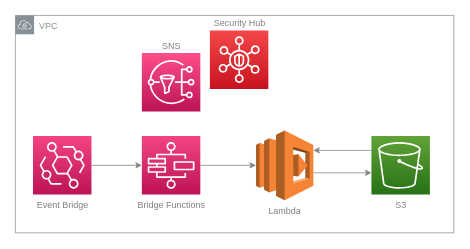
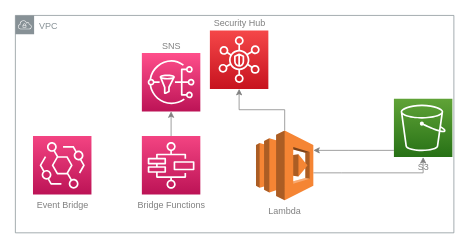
none -> (271, 110)
none -> (171, 118)
(114, 165) -> none
(226, 165) -> none
(401, 165) -> (423, 128)
